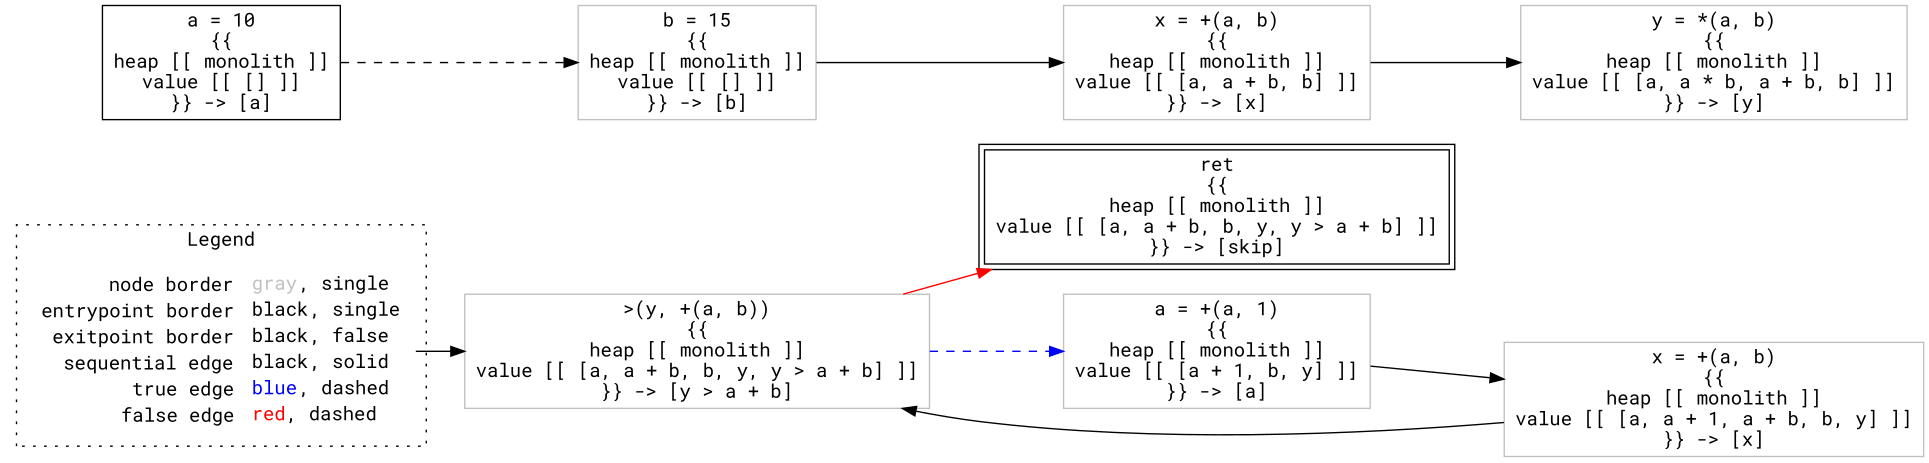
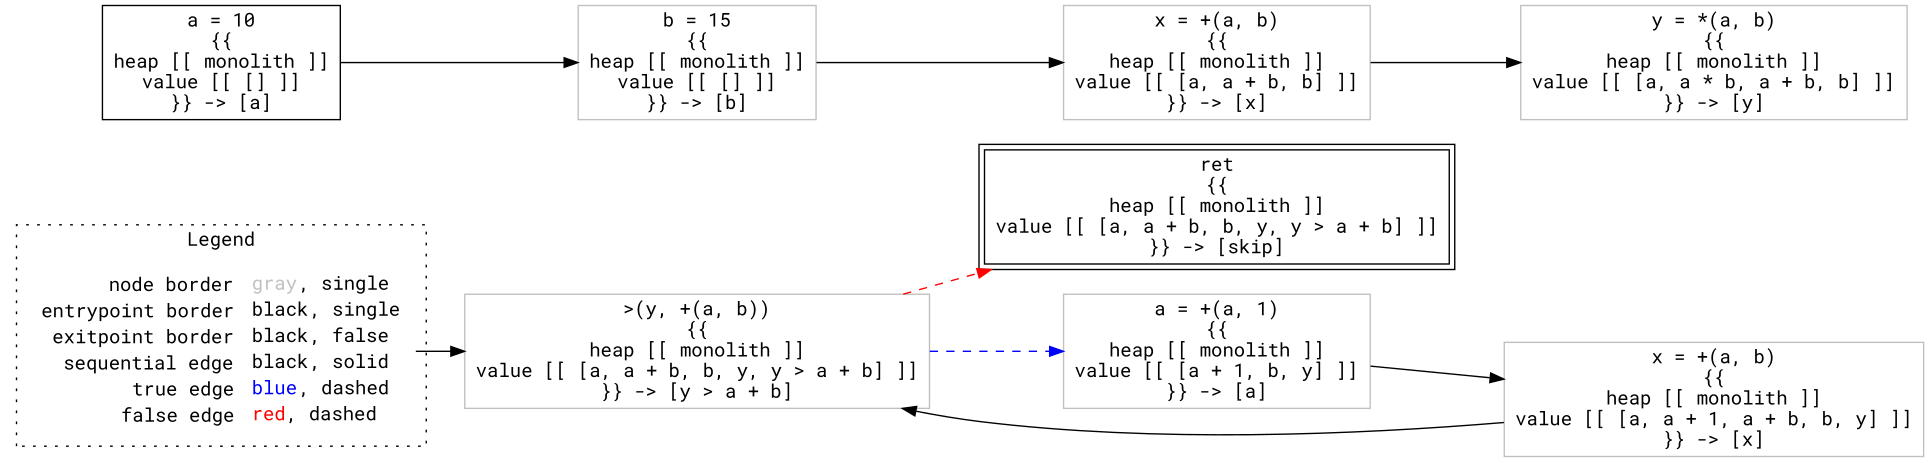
(452, 63) -> (452, 63)
(941, 284) -> (941, 284)
